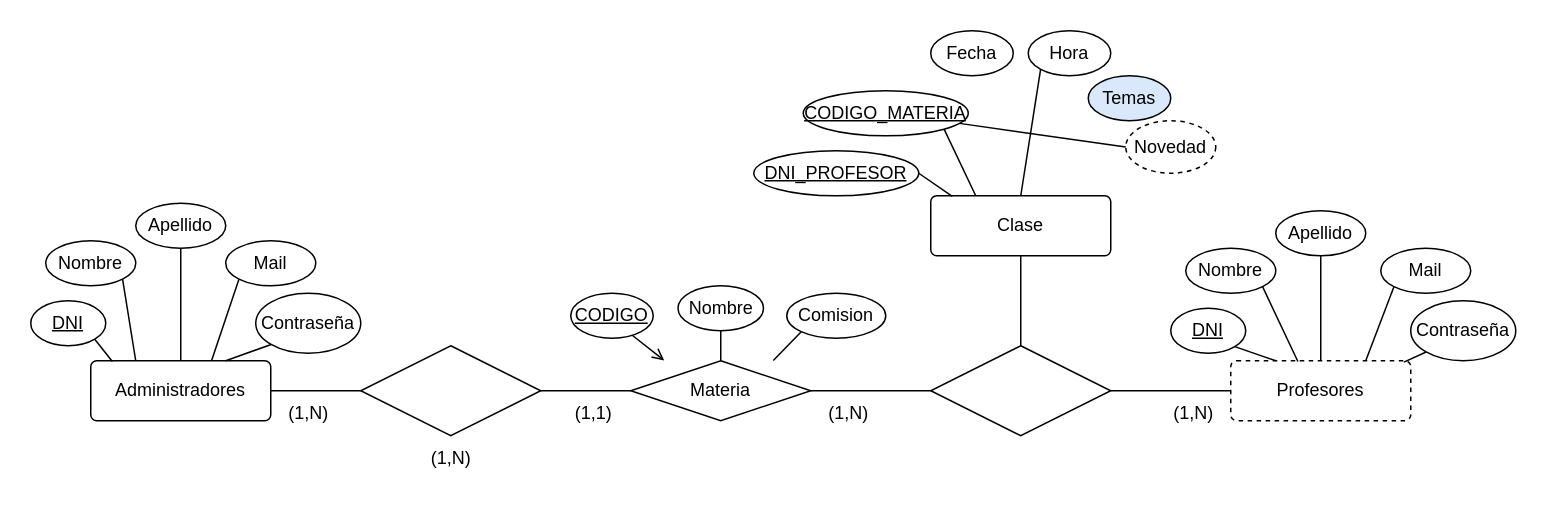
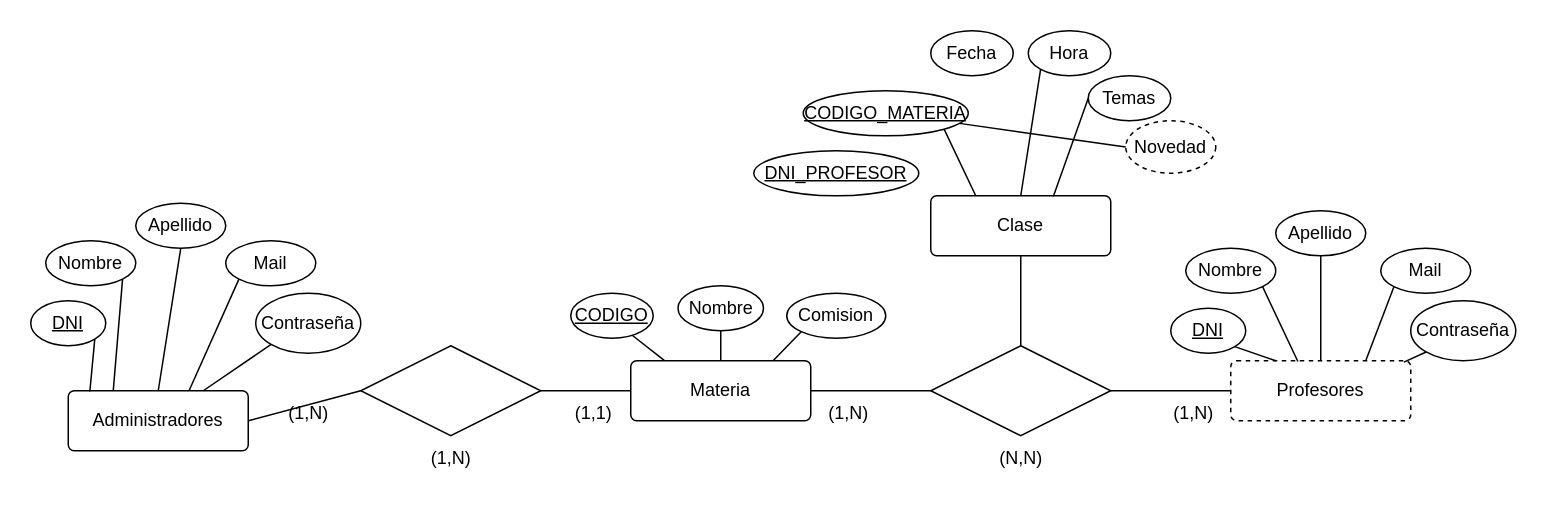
(1130, 98) -> (1130, 98)
none -> (1071, 147)
(936, 185) -> none
(659, 357) -> (660, 357)
(181, 391) -> (158, 421)
(721, 391) -> (721, 391)
none -> (1021, 458)
